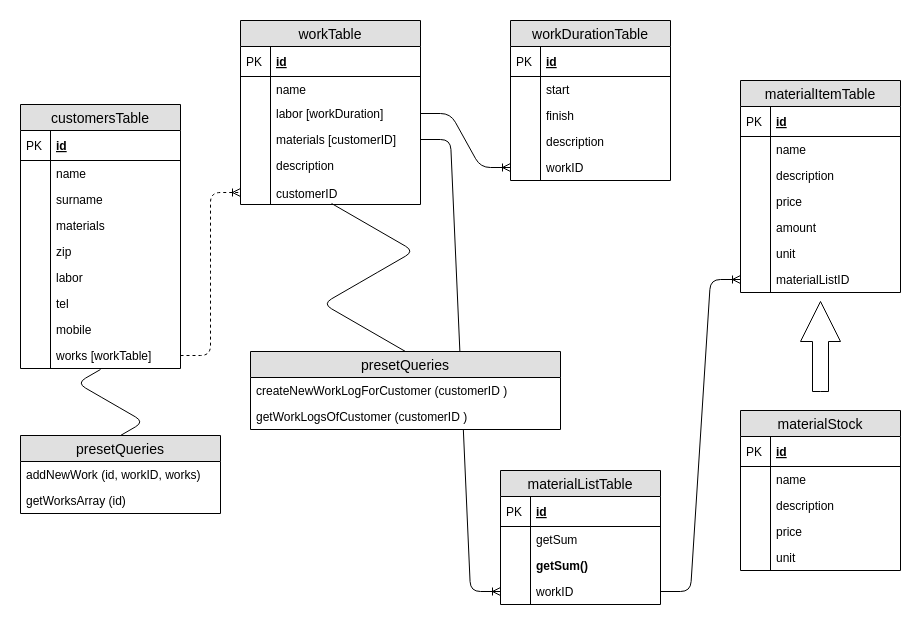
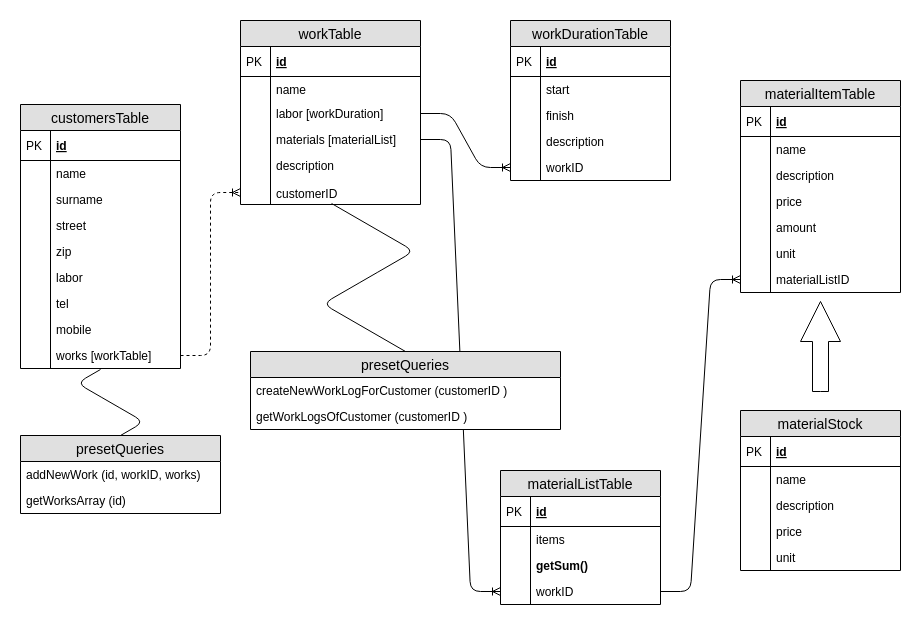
(345, 140) -> (347, 140)
(83, 226) -> (76, 226)
(556, 540) -> (551, 540)
